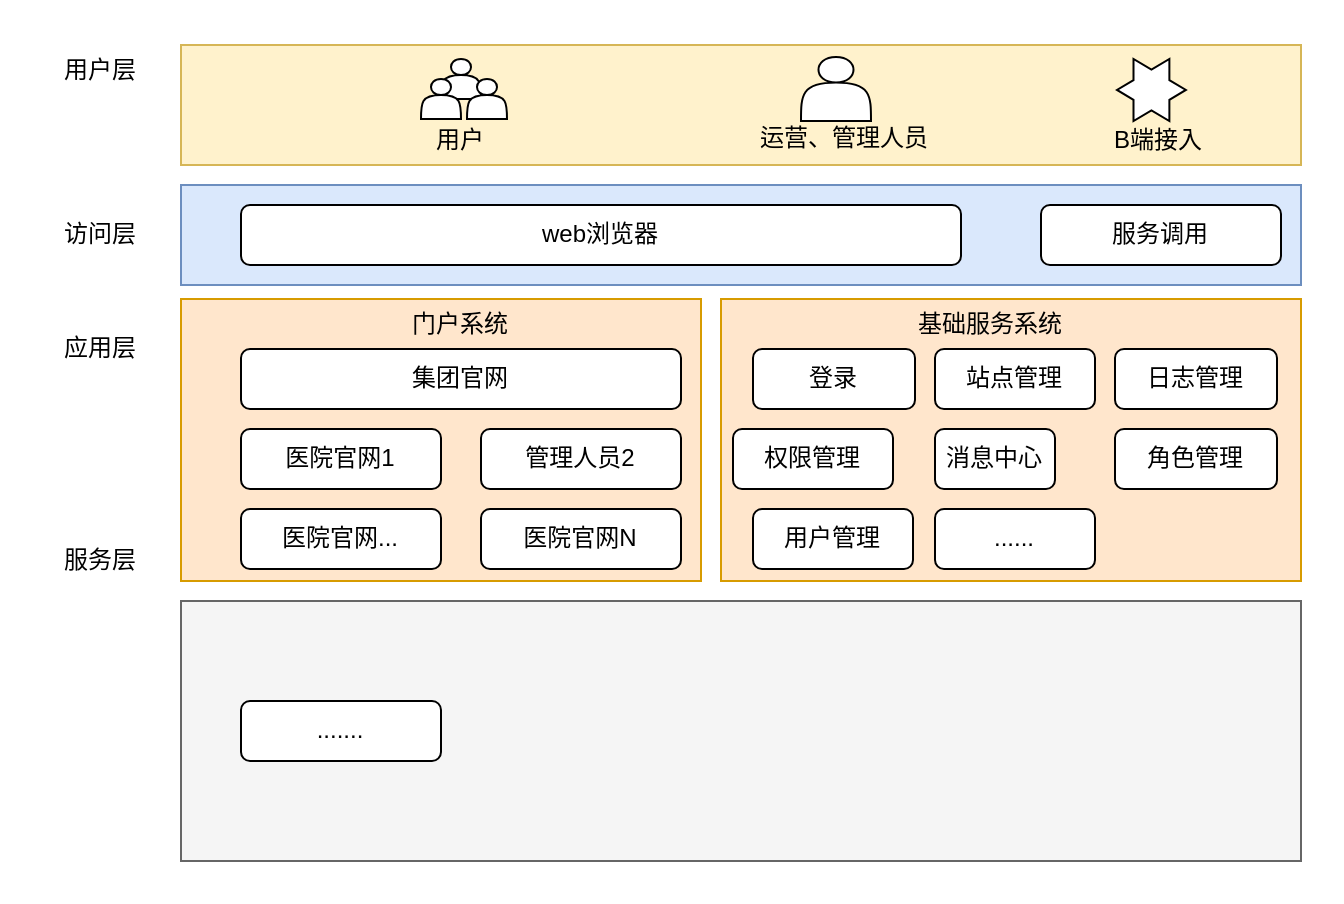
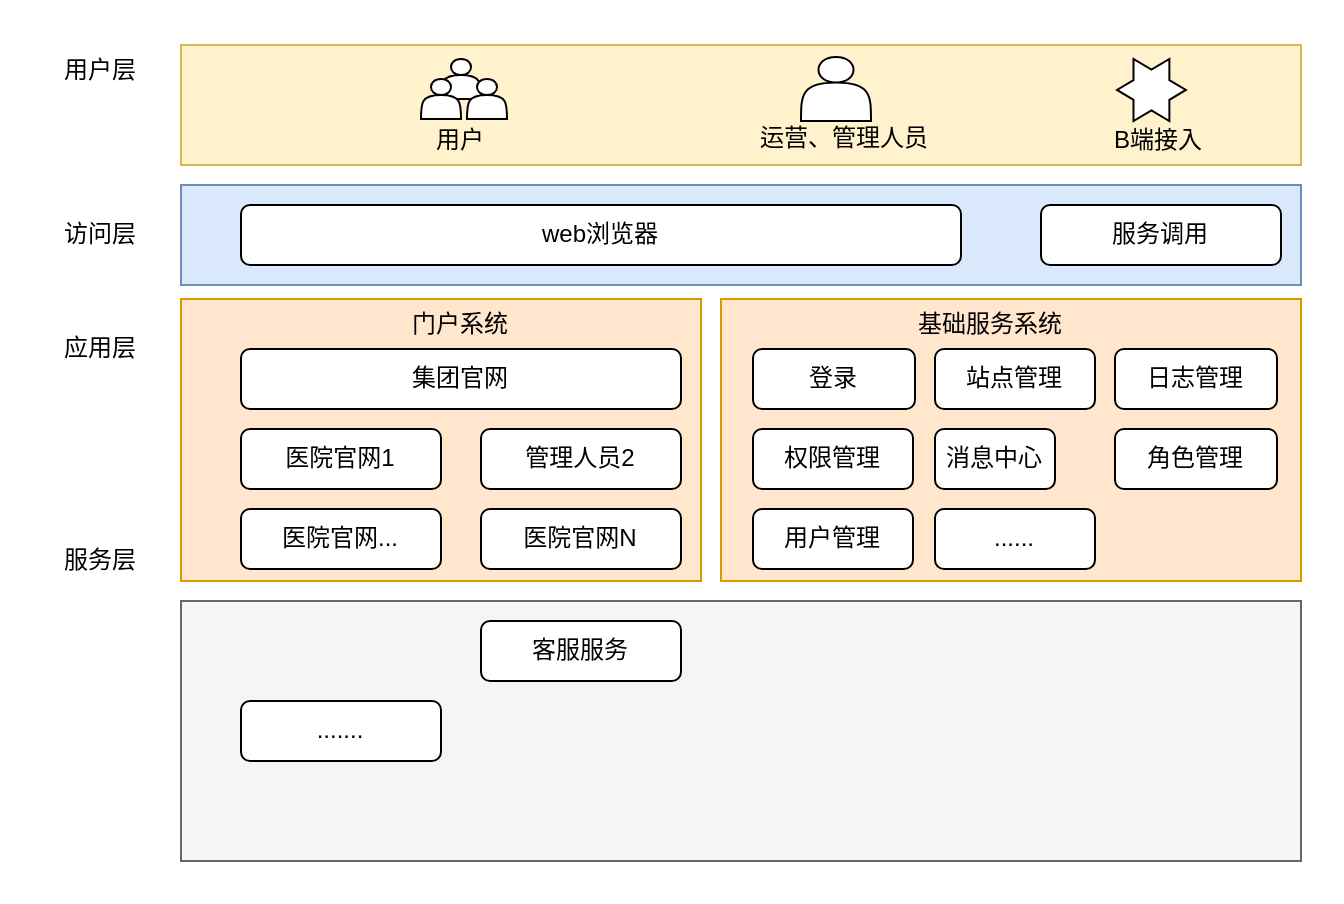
(813, 459) -> (833, 459)
none -> (581, 651)
